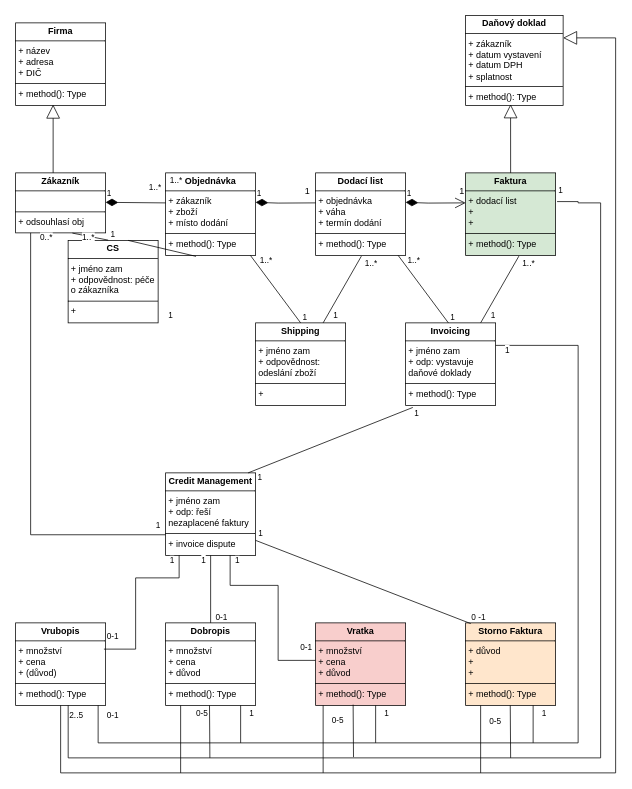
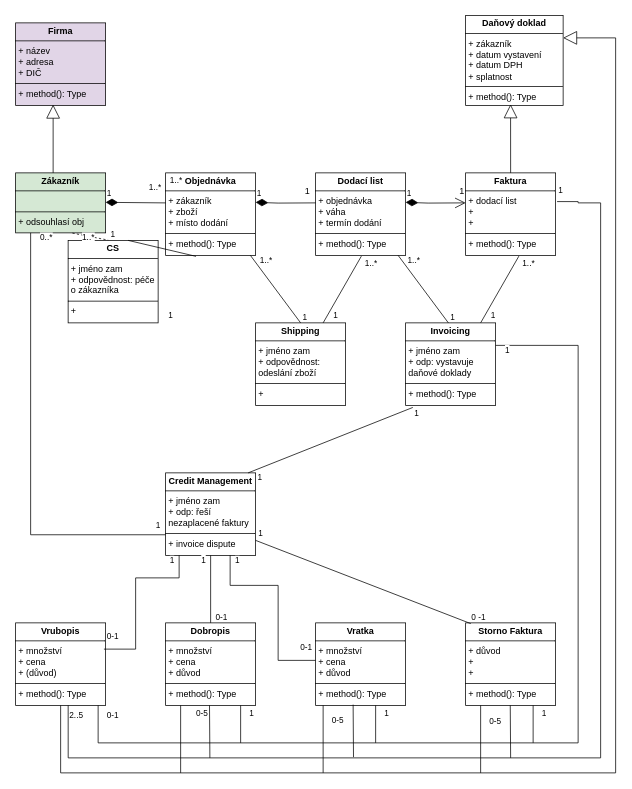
(60, 64) -> (60, 64)
(60, 203) -> (60, 203)
(510, 214) -> (510, 214)
(101, 239) -> (101, 239)
(360, 664) -> (360, 664)
(510, 664) -> (510, 664)
